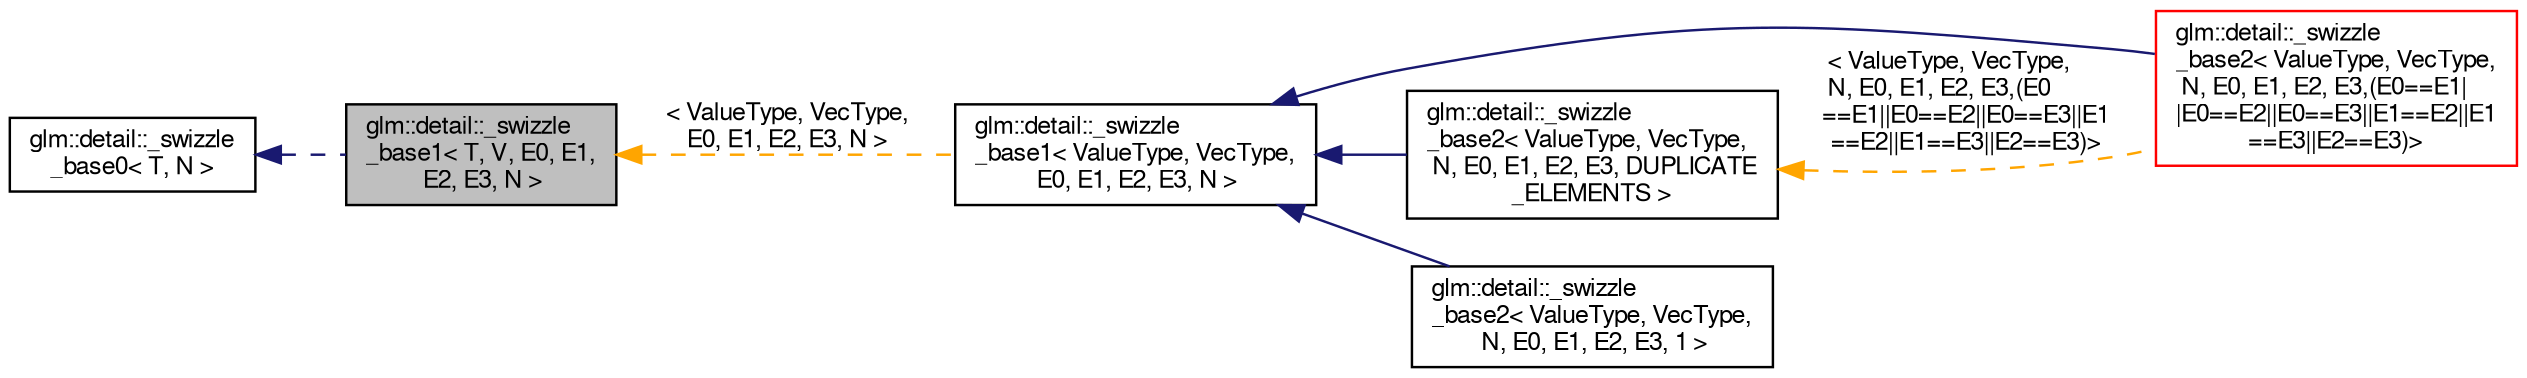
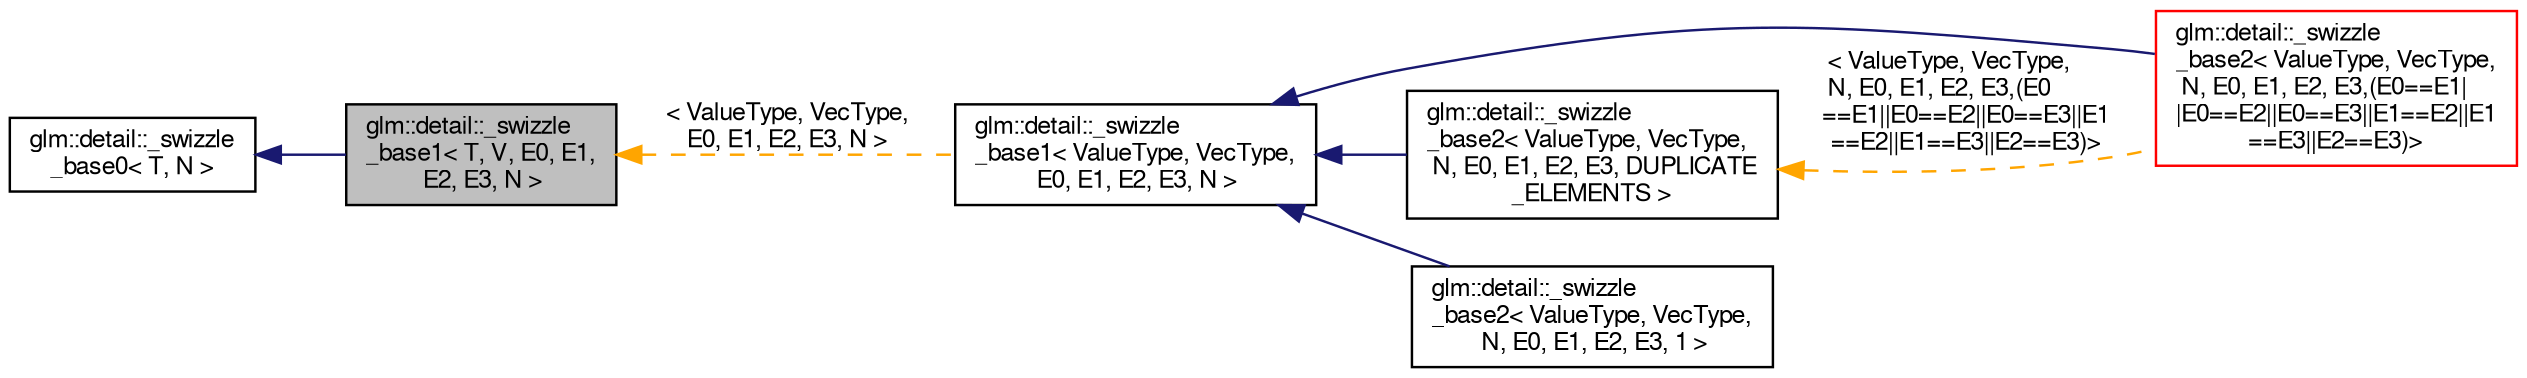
(314, 155) -> (314, 155)
